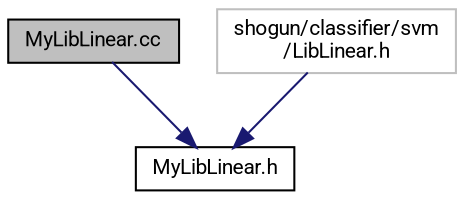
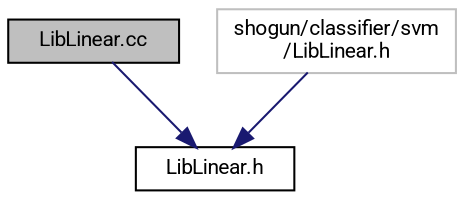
(94, 41) -> (94, 41)
(215, 169) -> (215, 169)
